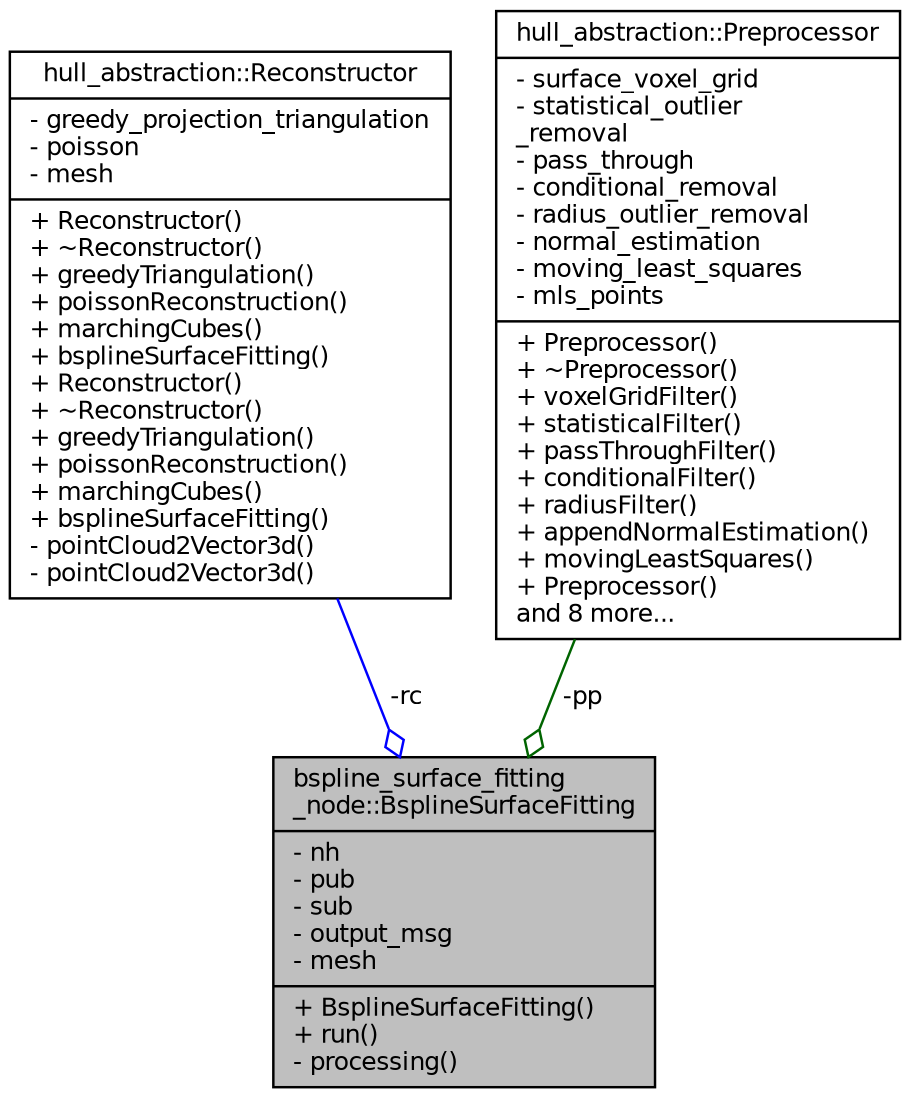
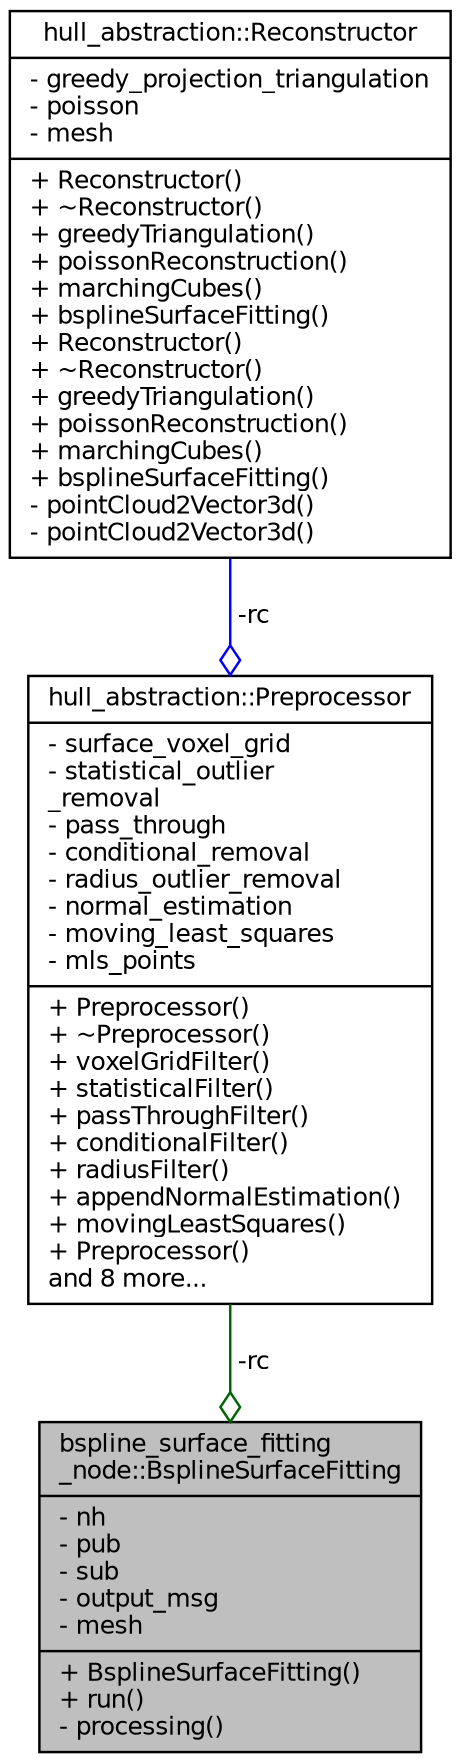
(363, 664) -> (230, 602)
(579, 698) -> (250, 1363)
